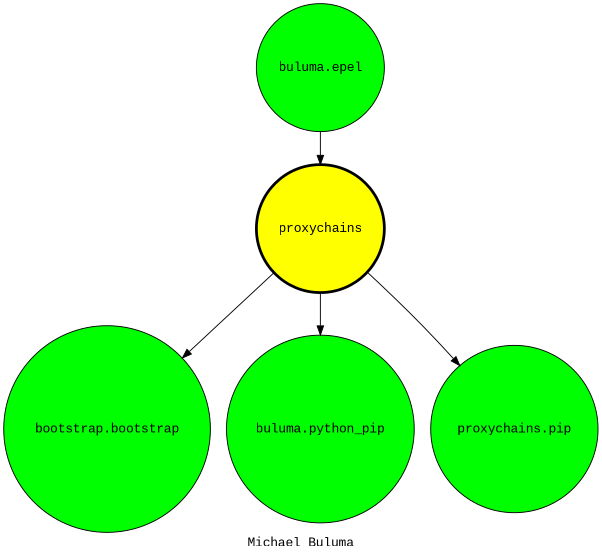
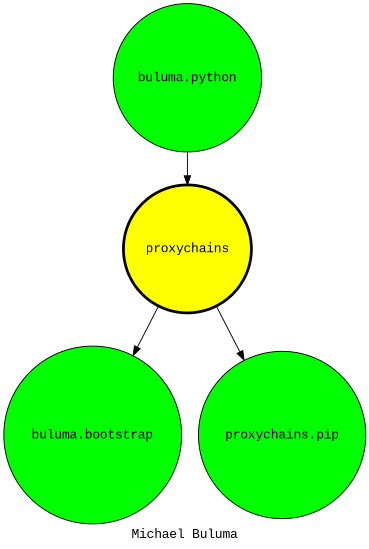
(320, 68) -> (187, 78)
(107, 429) -> (93, 435)
(320, 429) -> none
